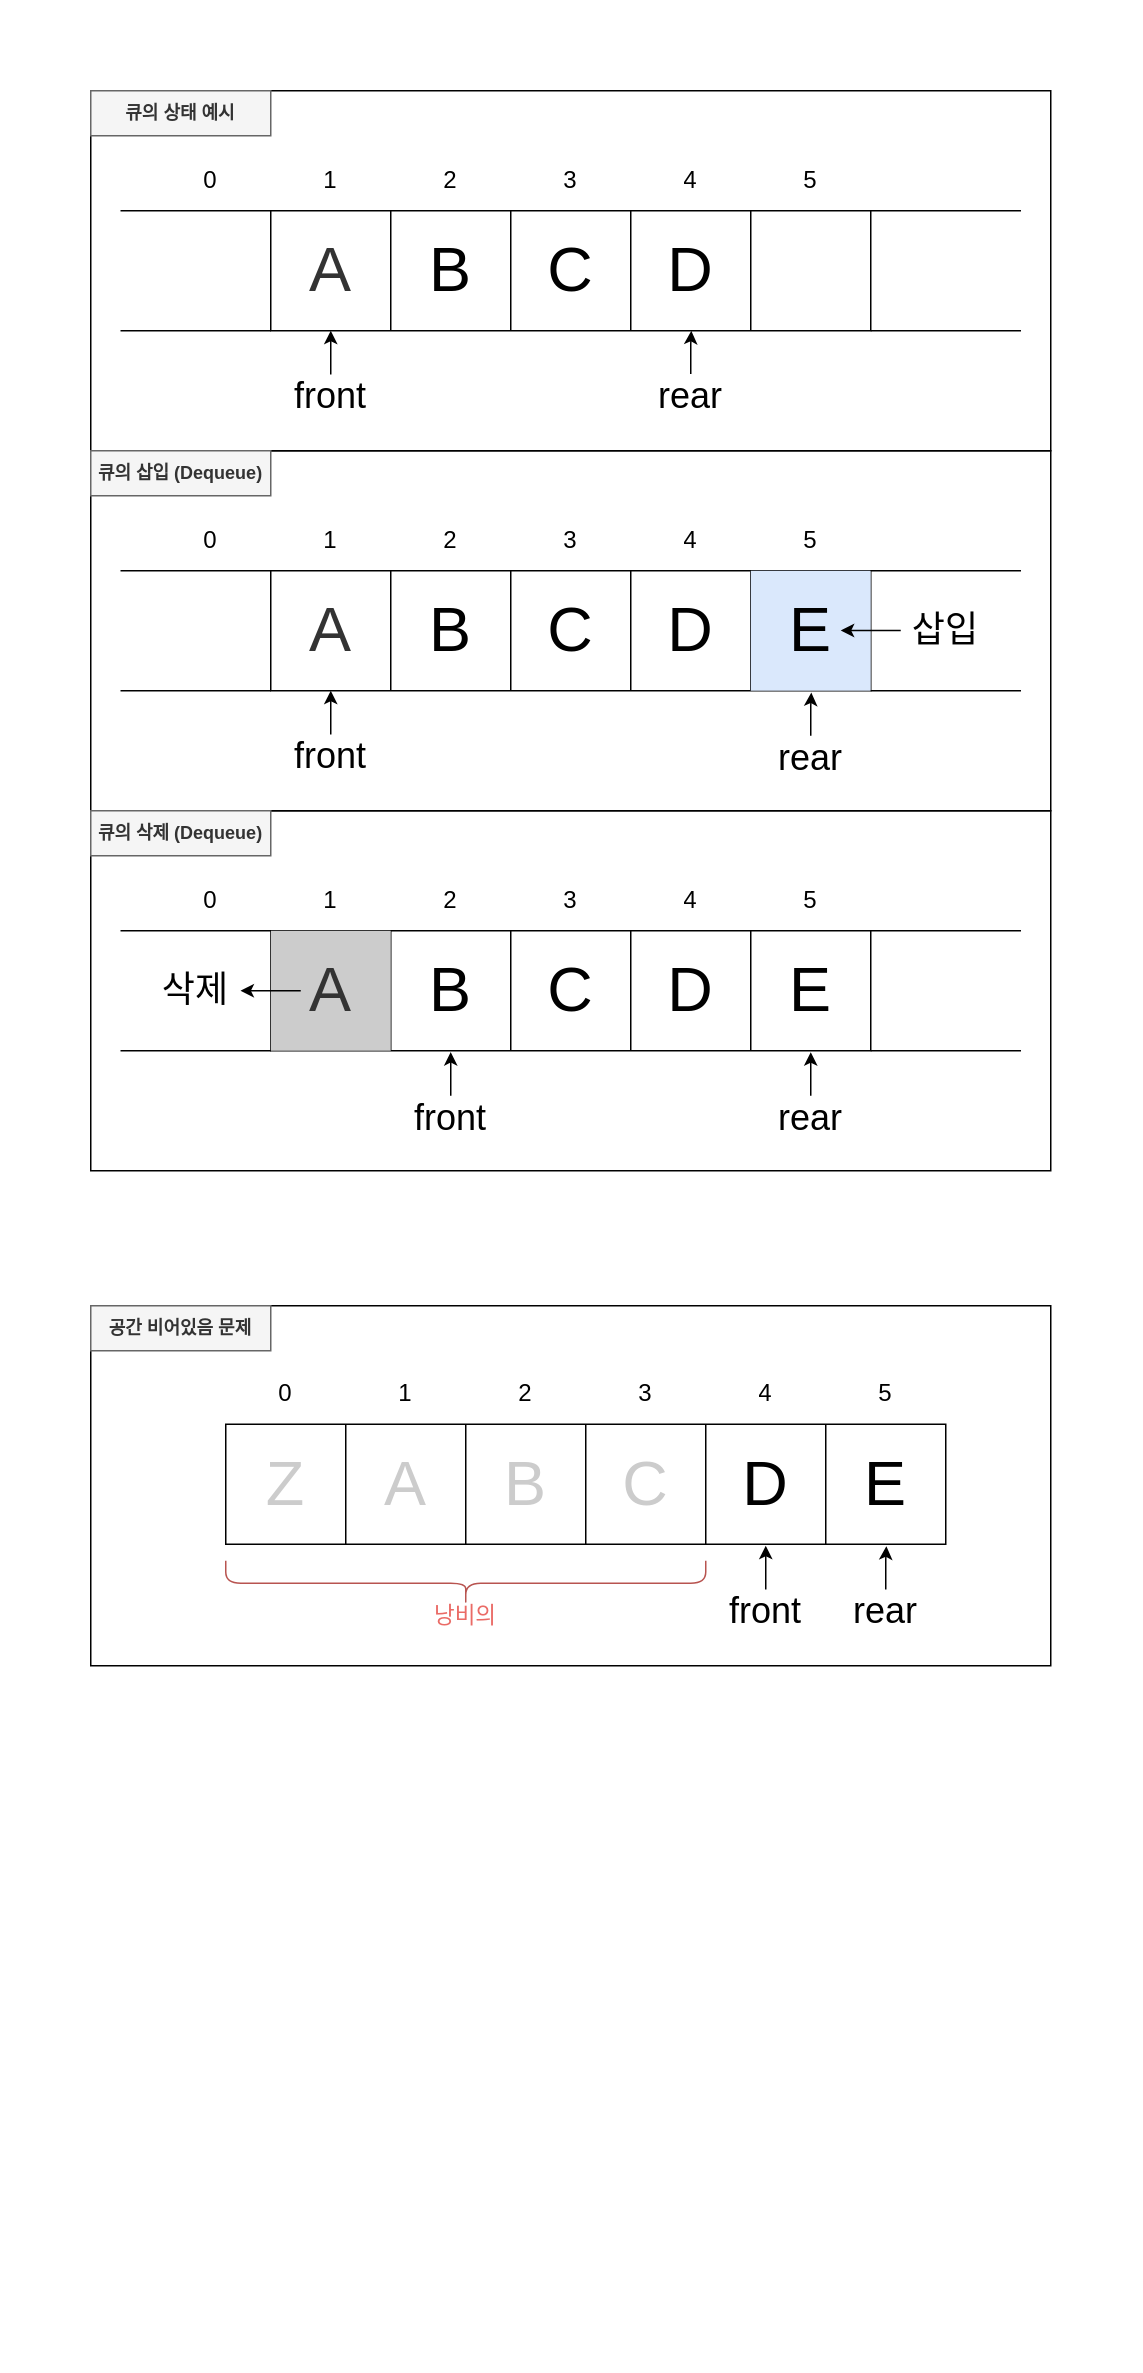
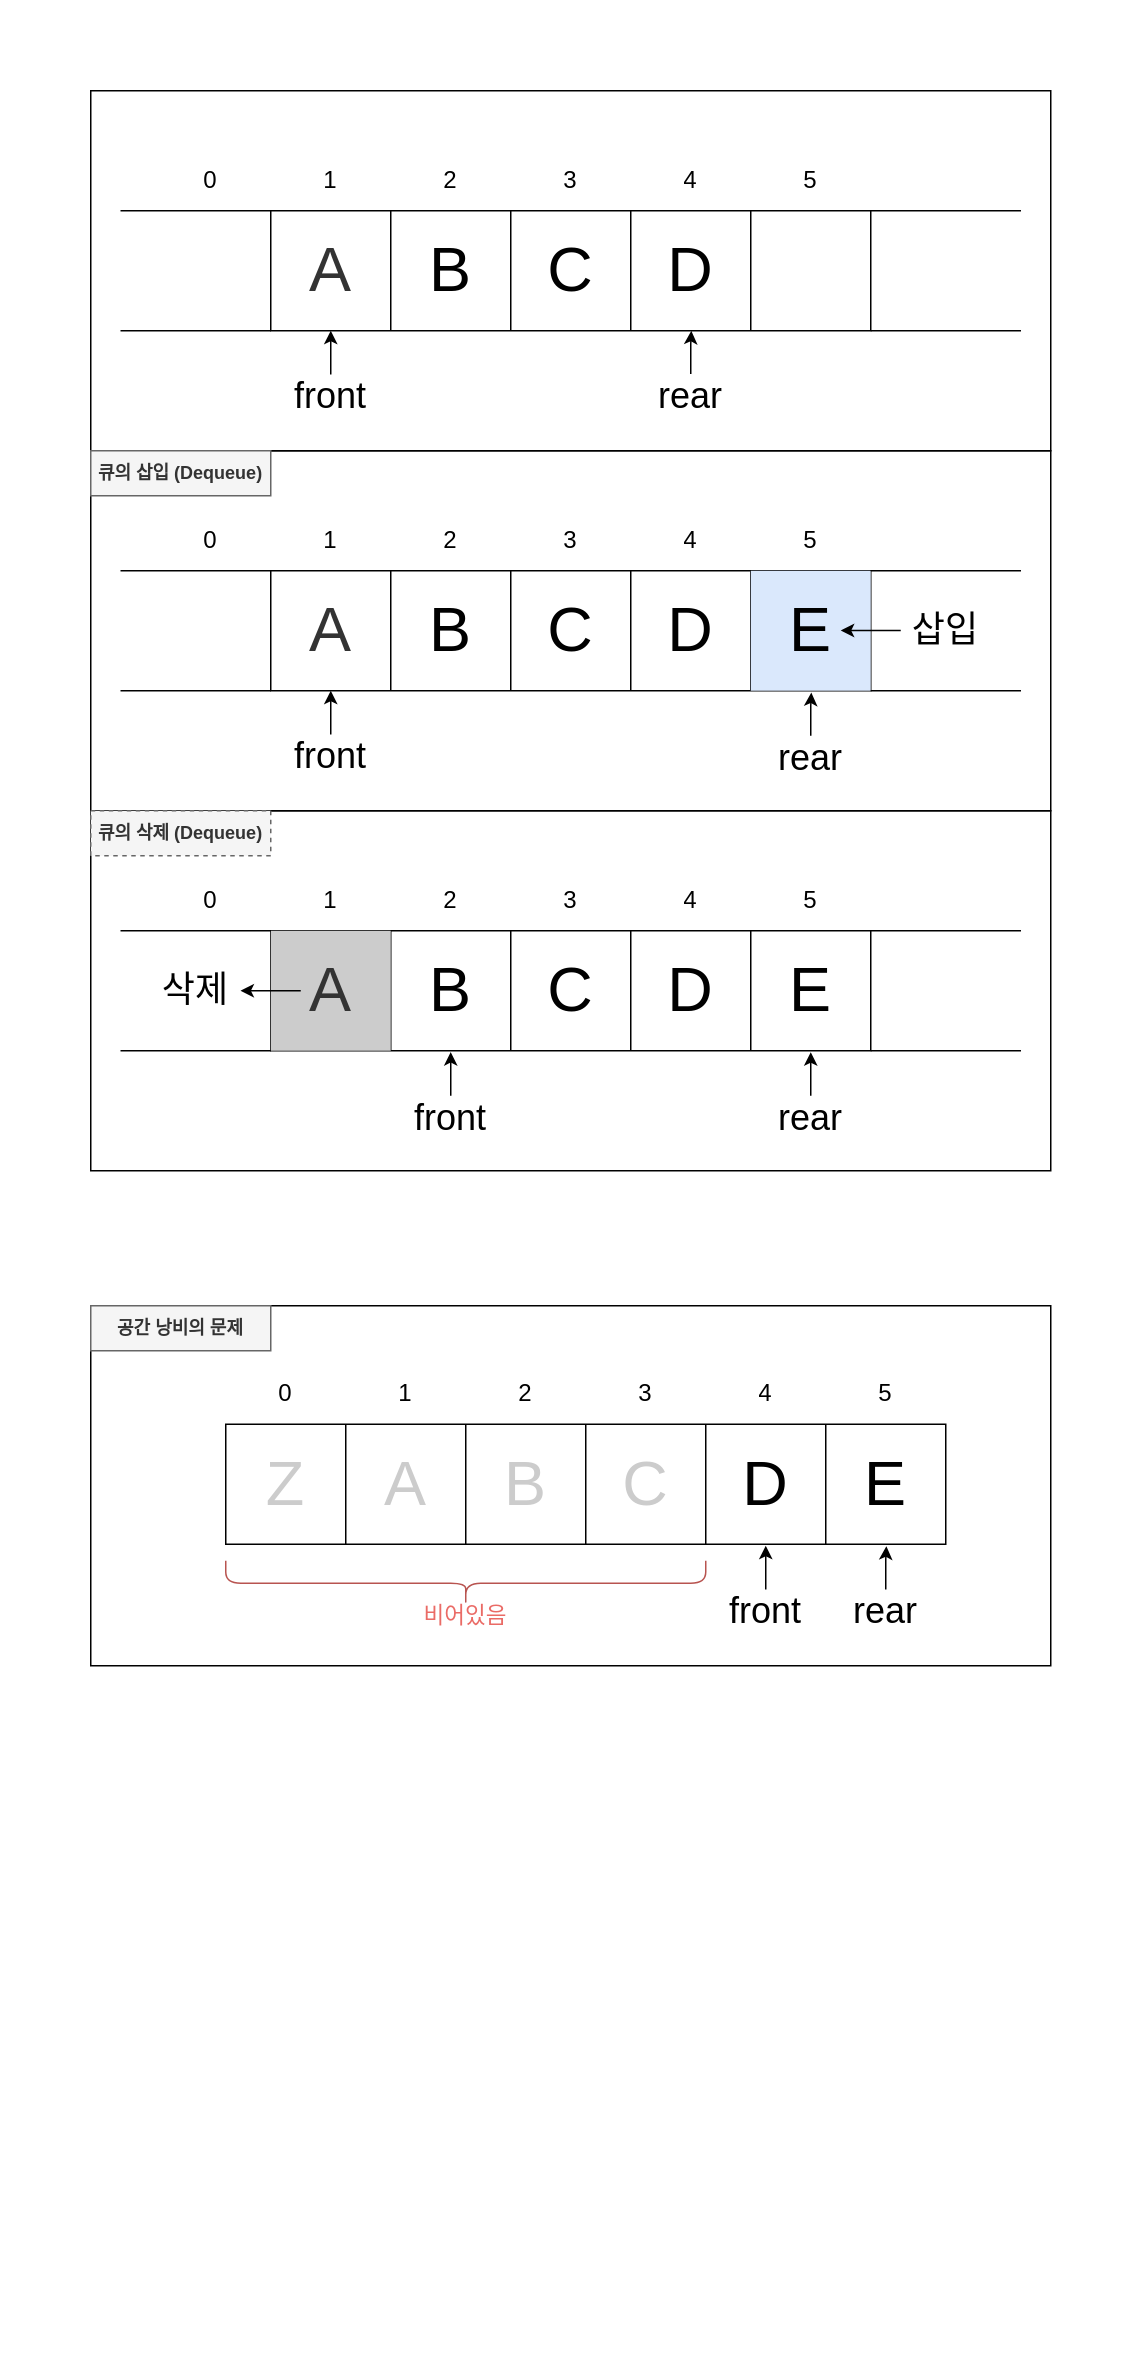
(181, 113) -> none
(181, 833) -> (181, 833)
(181, 1328) -> (181, 1328)
(466, 1612) -> (466, 1612)
